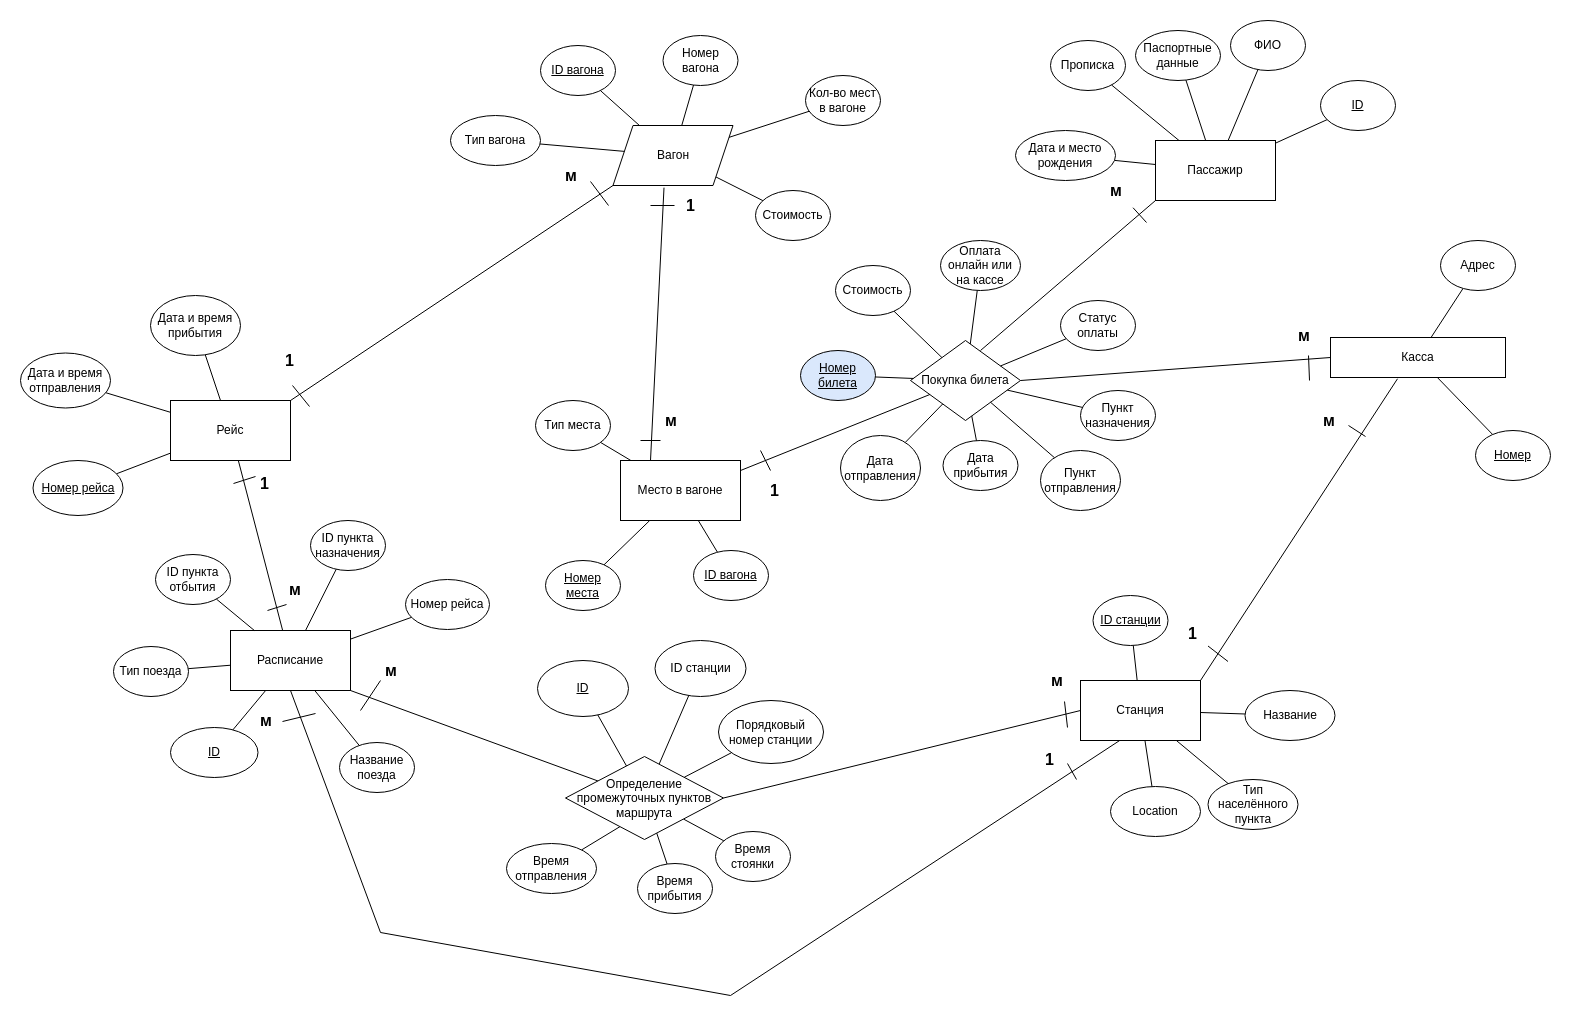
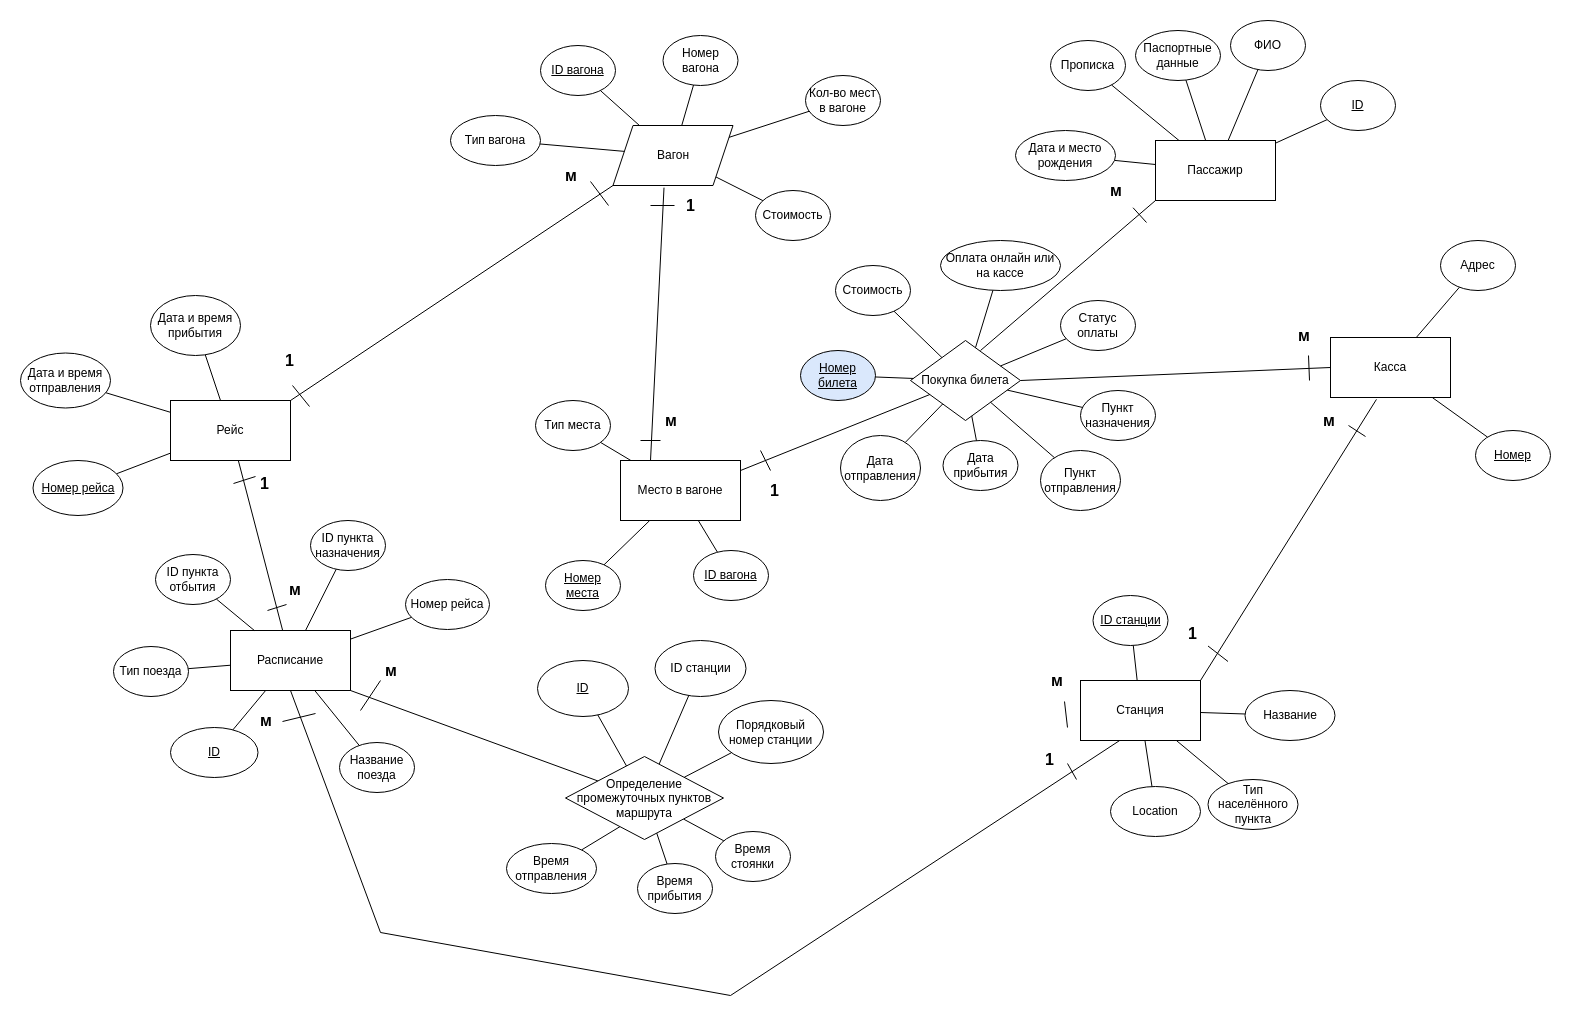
(981, 266) -> (1001, 266)
(1418, 358) -> (1391, 368)
(902, 754) -> none
